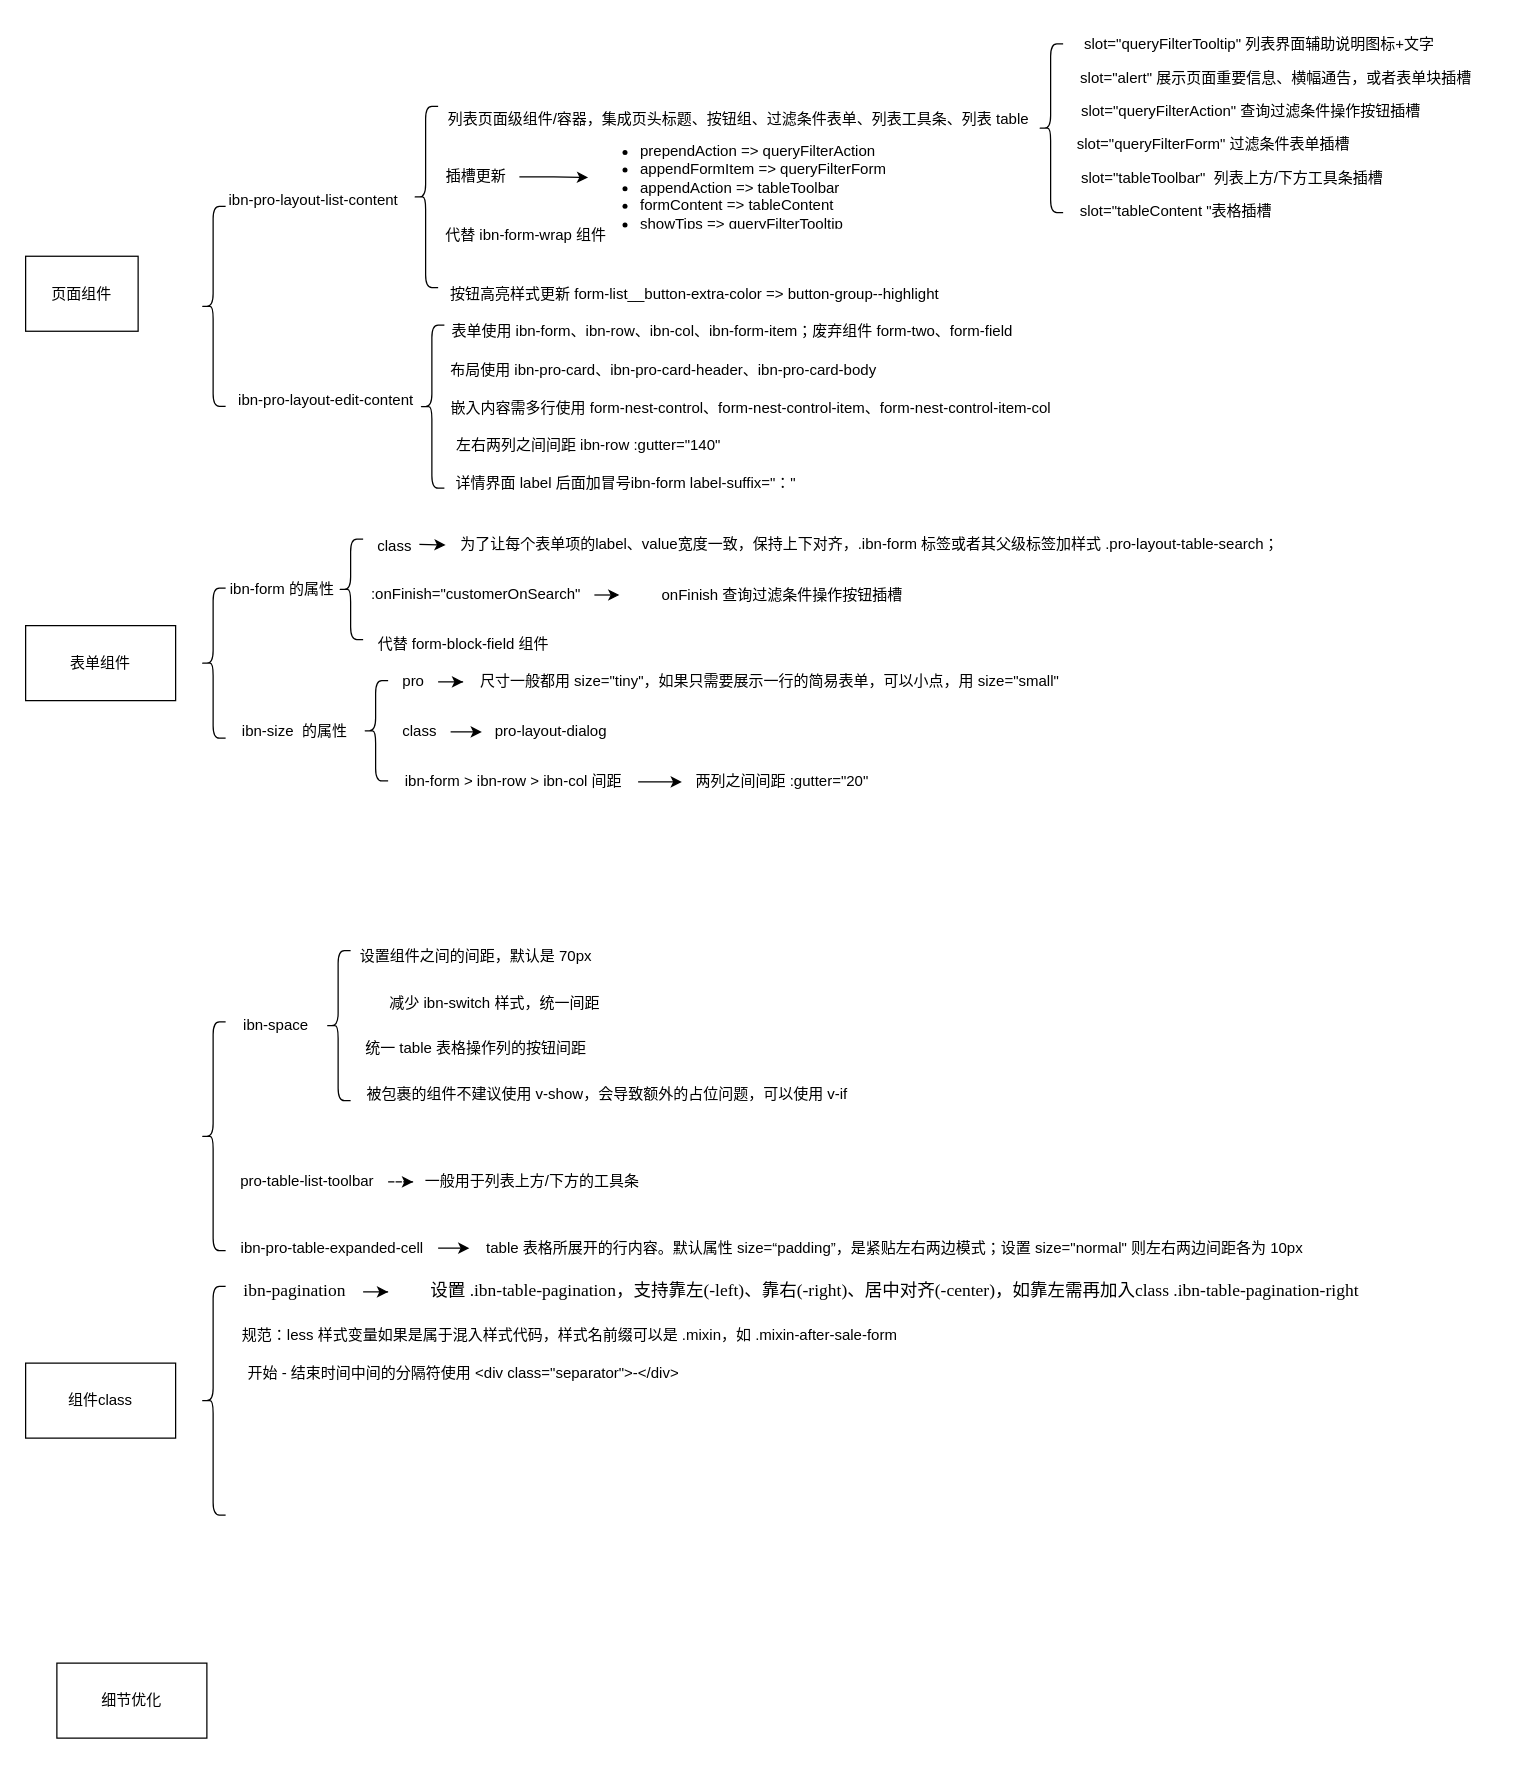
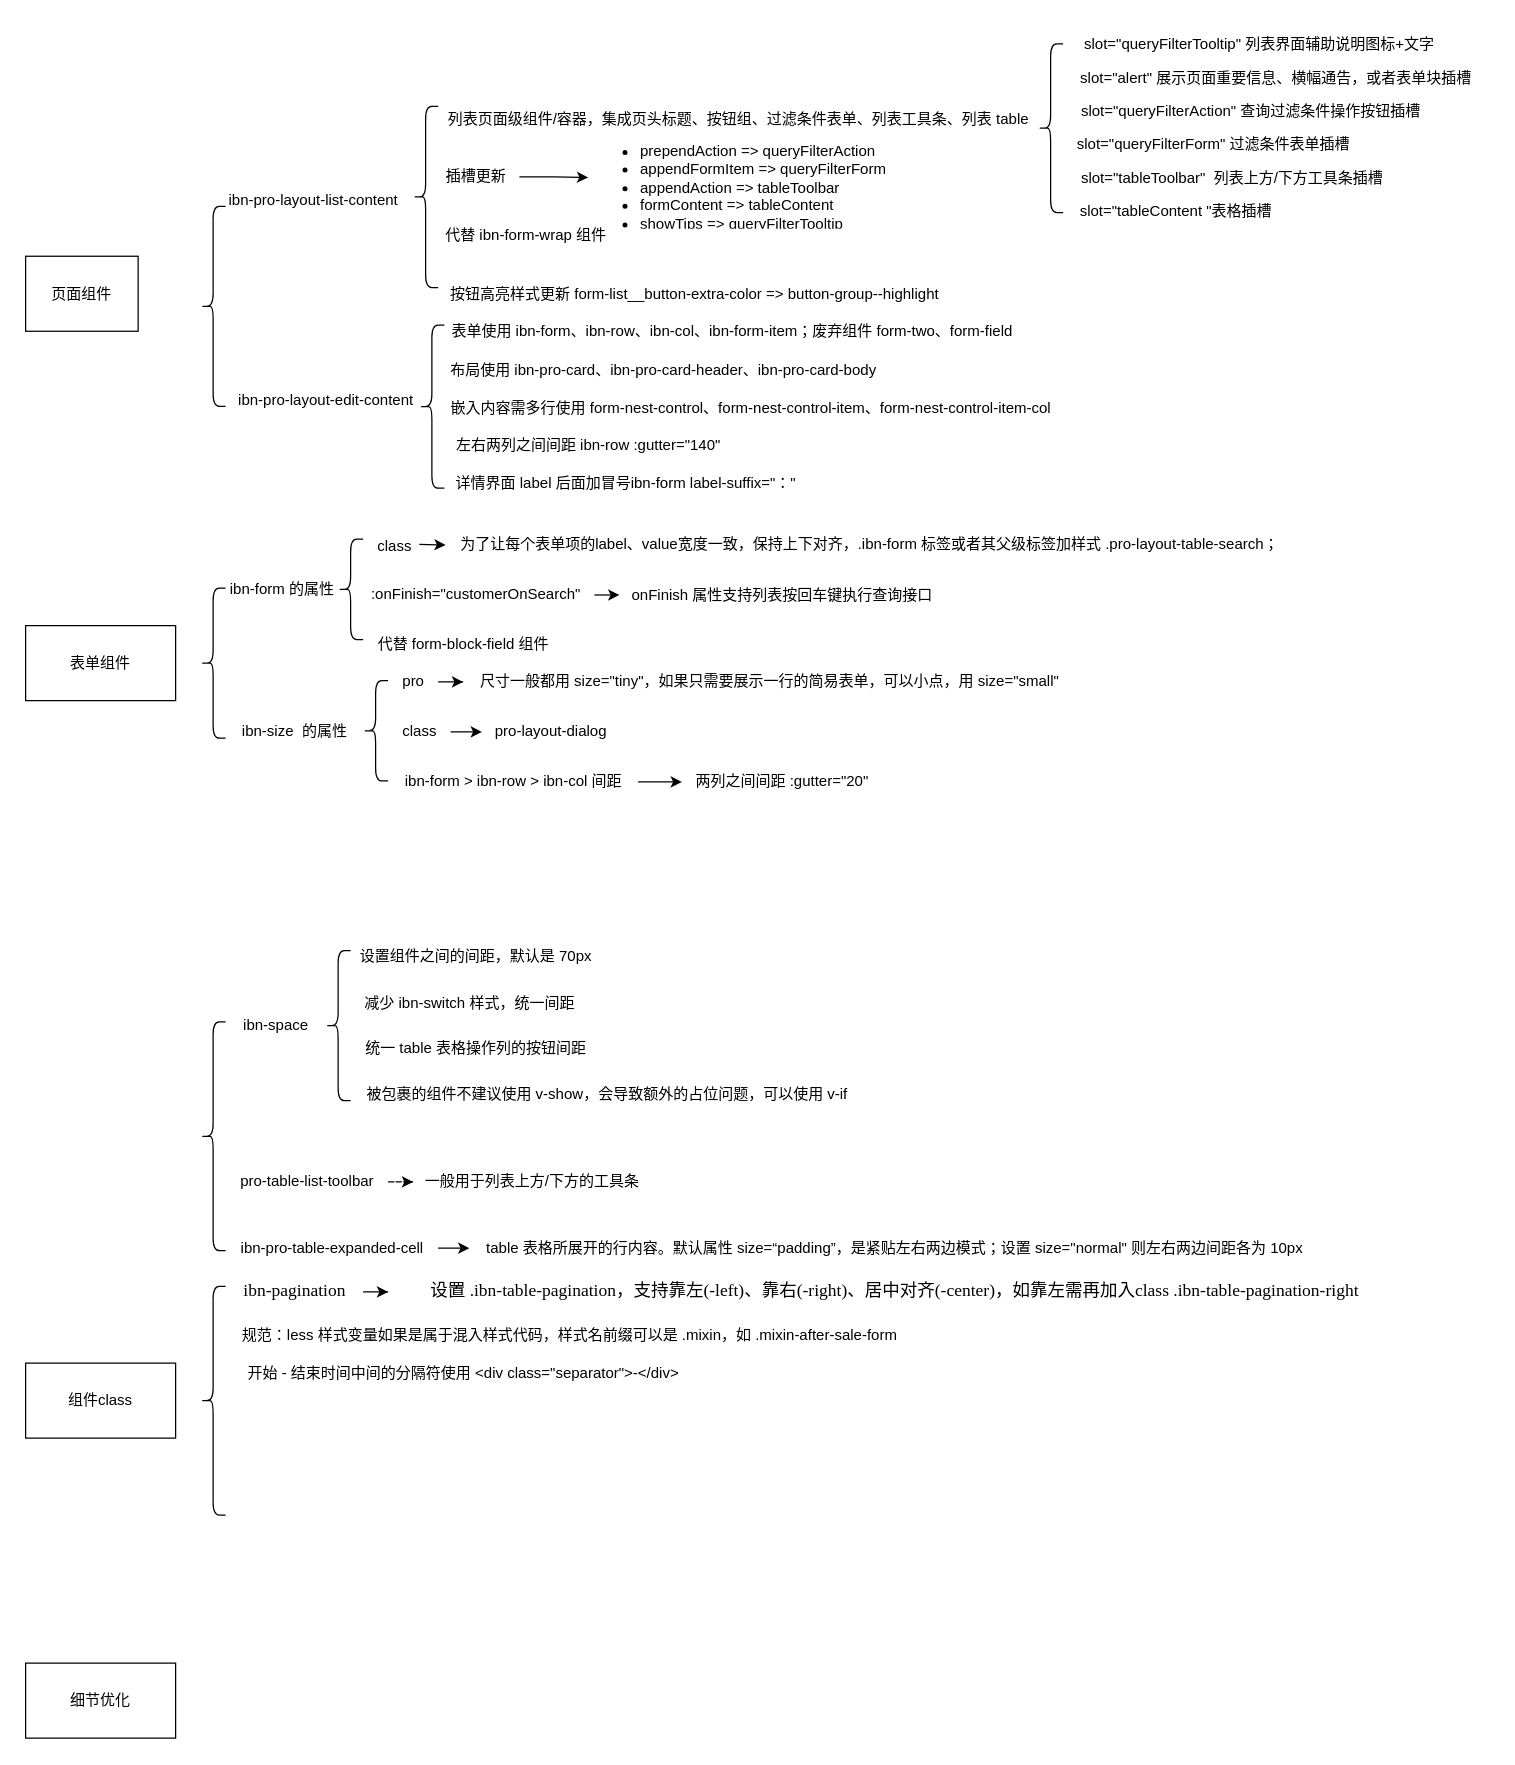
(783, 596) -> (783, 596)
(494, 1003) -> (469, 1003)
(132, 1701) -> (101, 1701)
